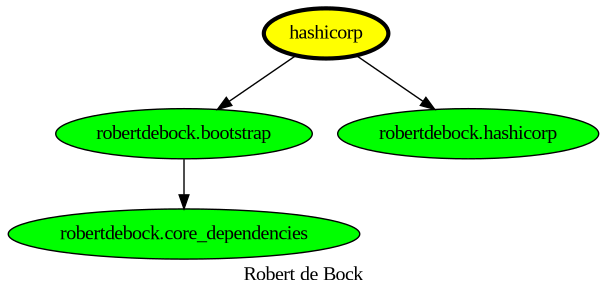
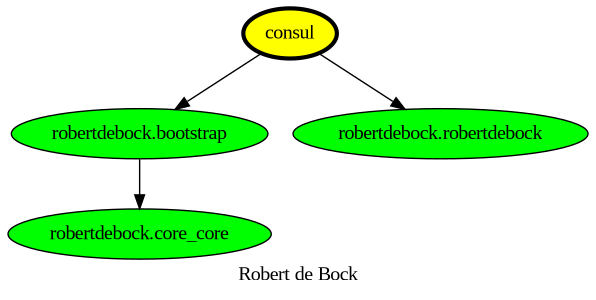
(326, 33) -> (290, 33)
(468, 134) -> (441, 134)
(184, 234) -> (140, 234)
